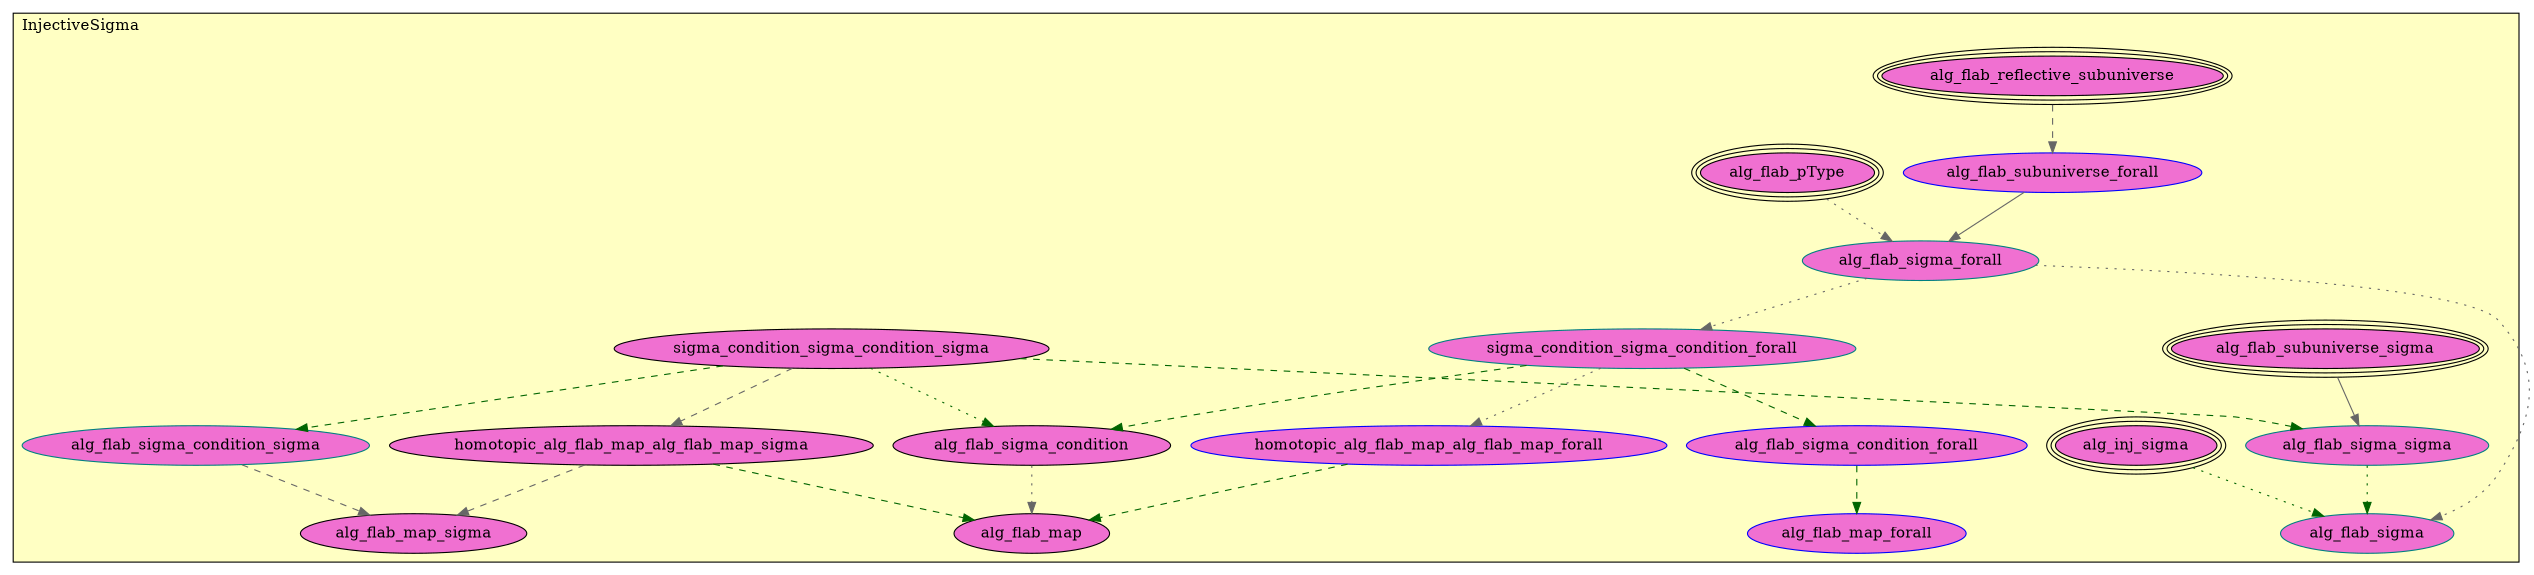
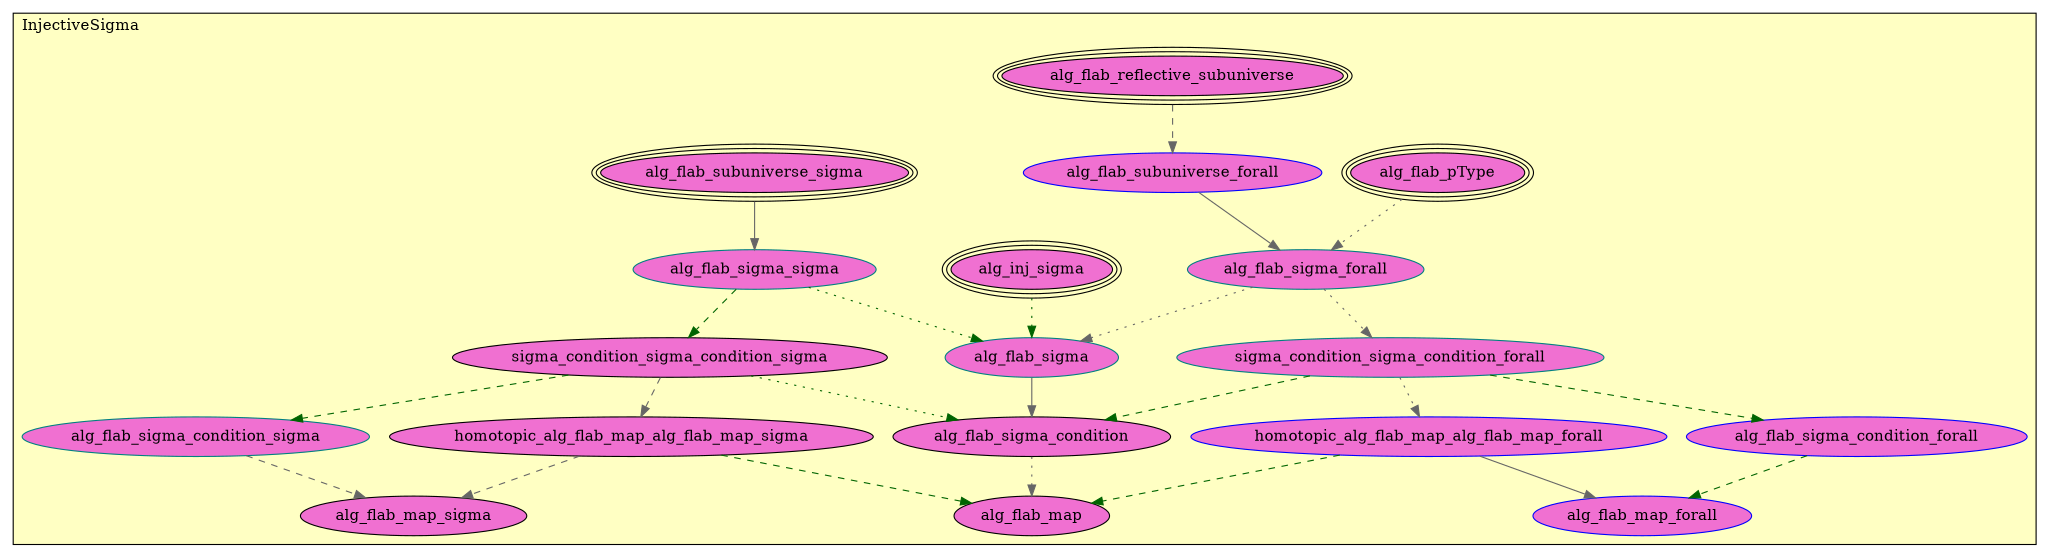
(1656, 389) -> (716, 309)
none -> (1032, 392)
none -> (1532, 475)
